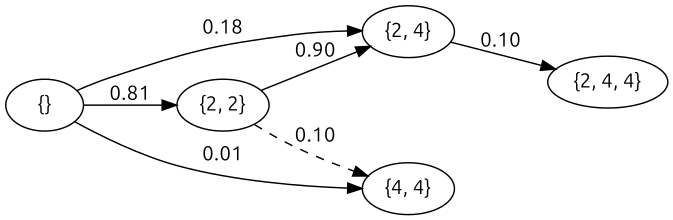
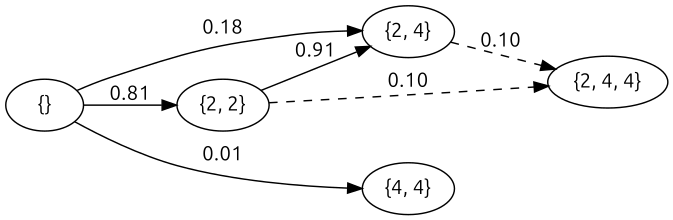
(316, 51) -> (316, 51)
(496, 54) -> (496, 54)
(303, 151) -> (402, 95)
